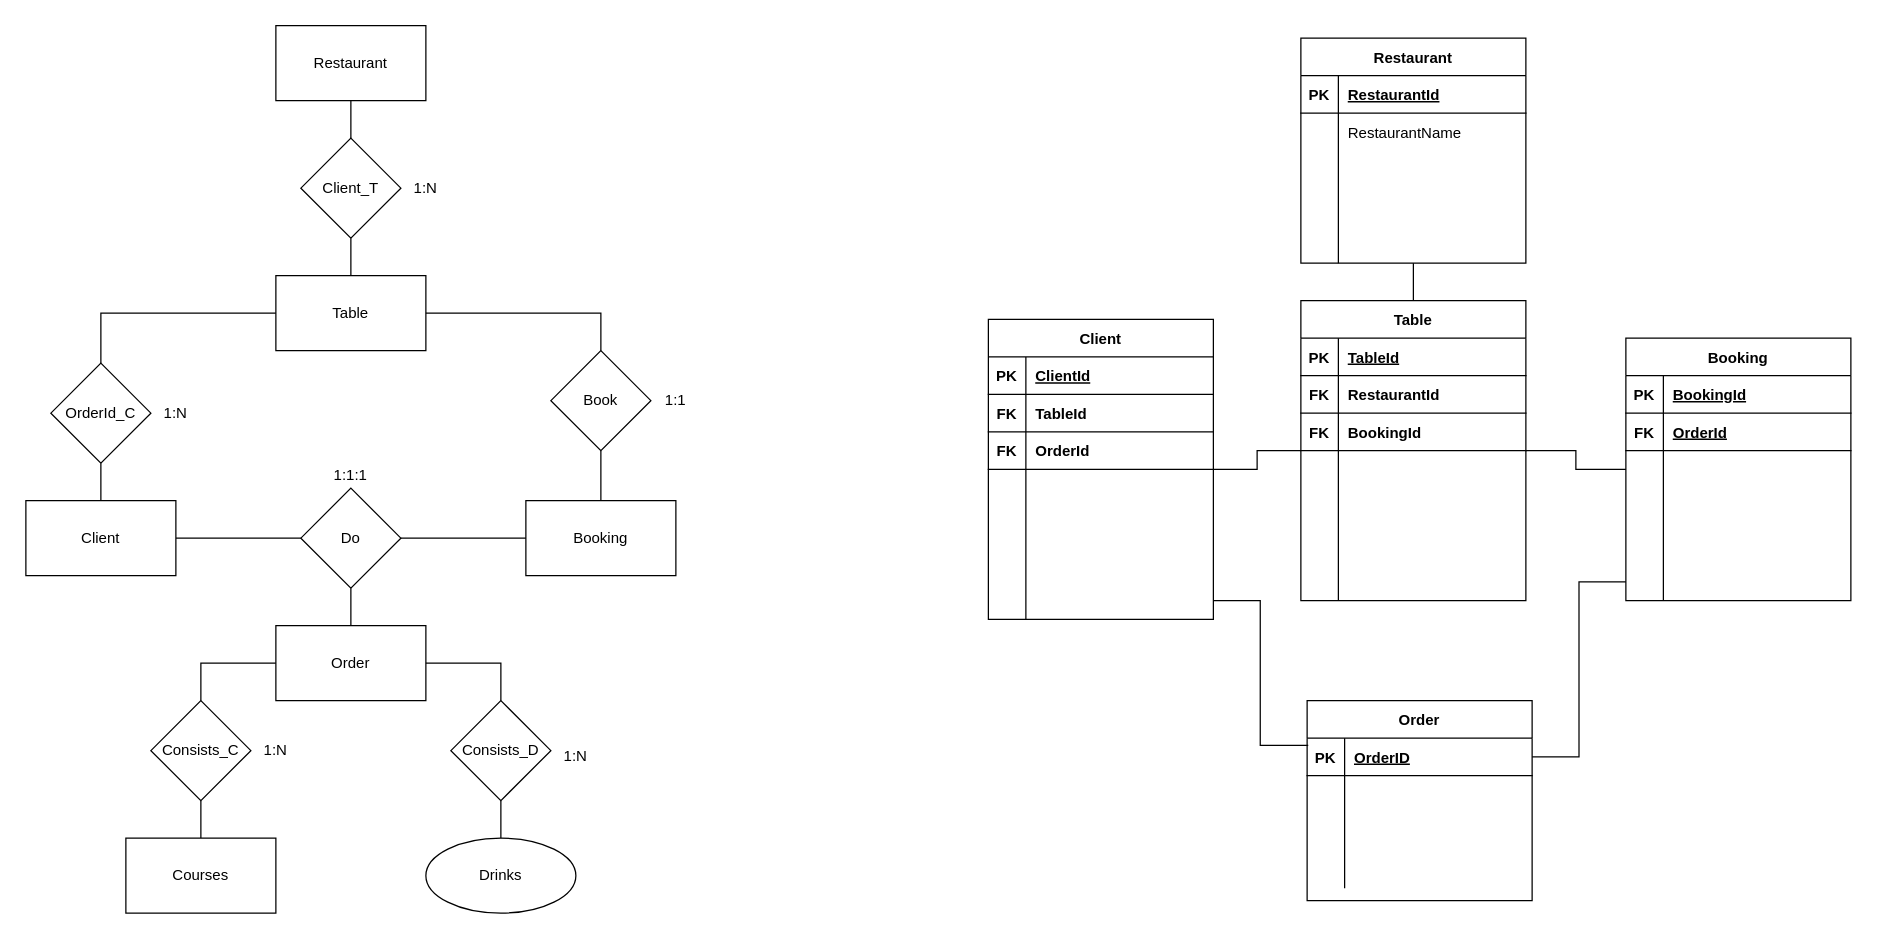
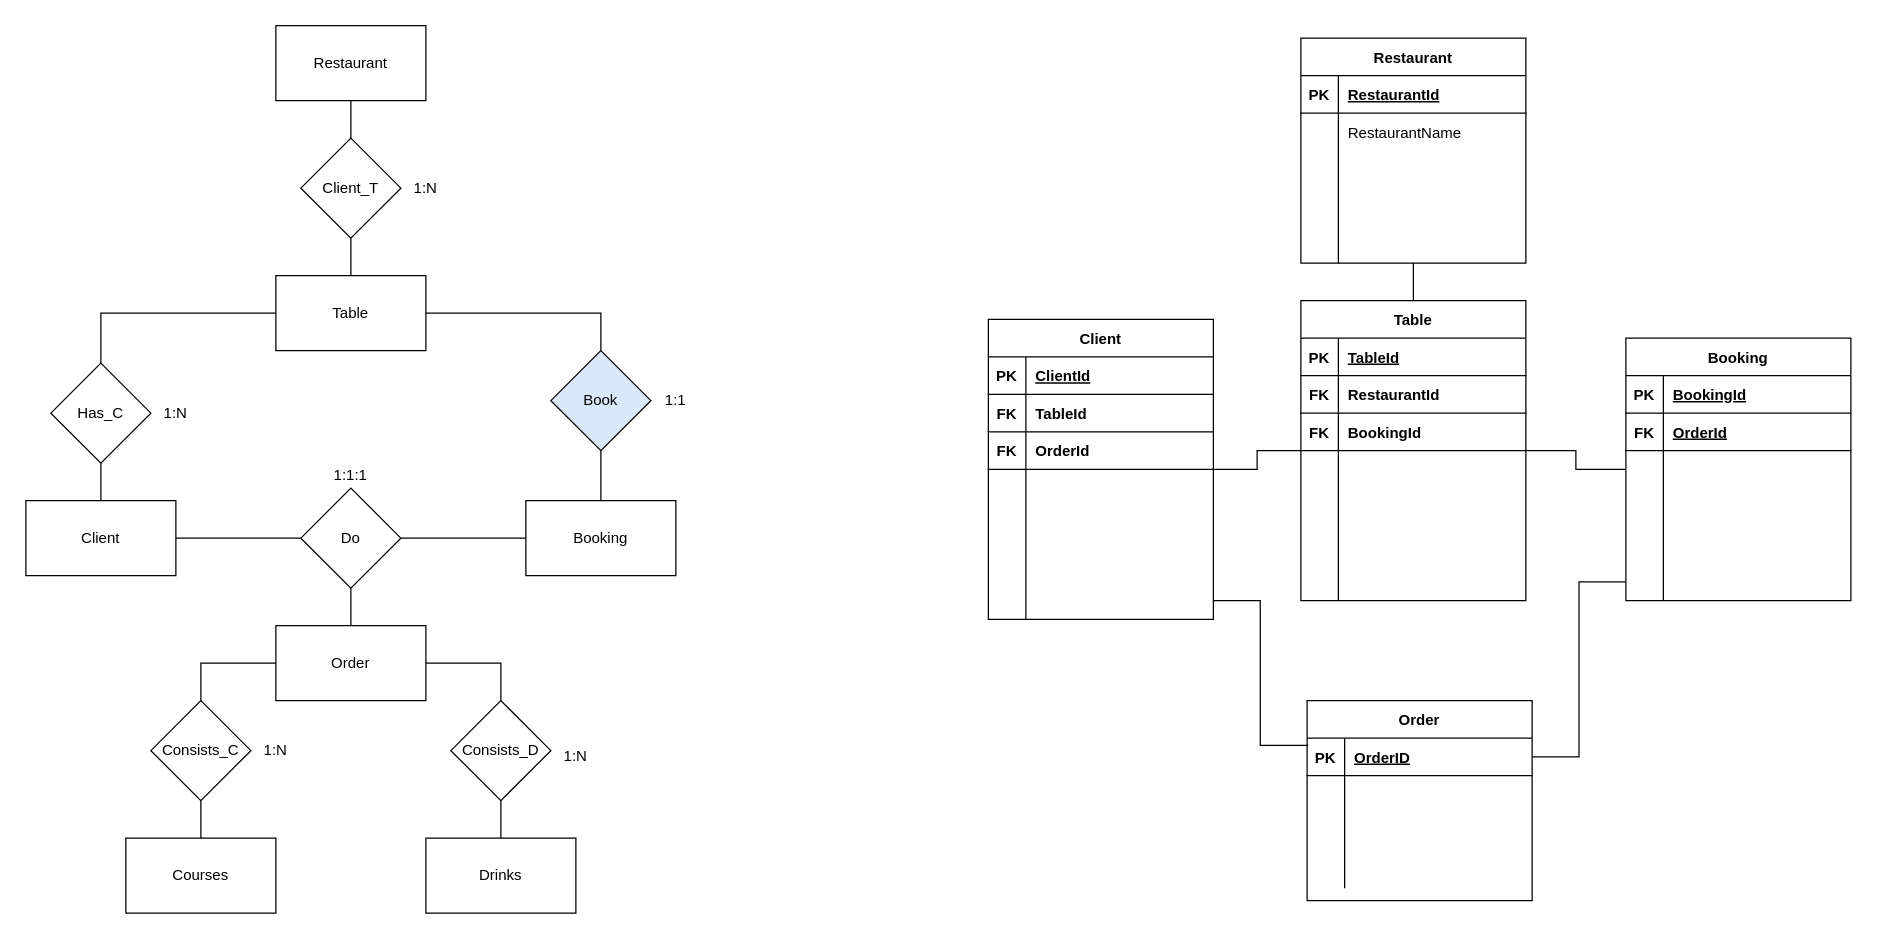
(601, 401) -> (601, 401)
(101, 413) -> (101, 413)
(501, 876) -> (501, 876)
